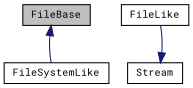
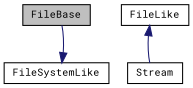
(162, 39) -> (148, 49)
(50, 49) -> (63, 39)
